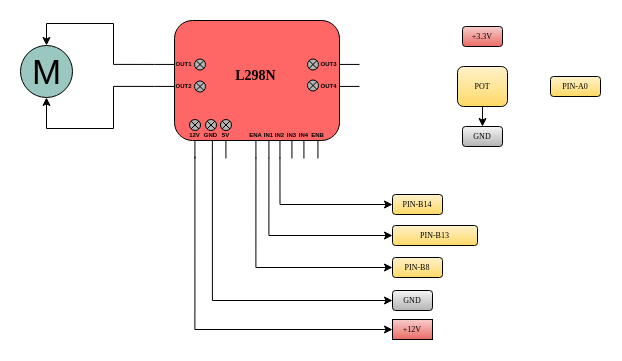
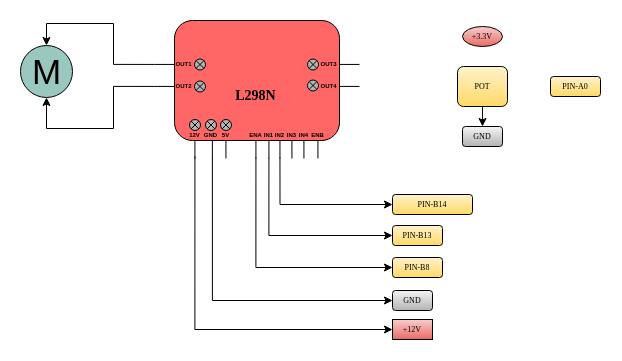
(483, 37) -> (483, 37)
(256, 77) -> (256, 97)
(418, 205) -> (433, 205)
(435, 236) -> (418, 236)
